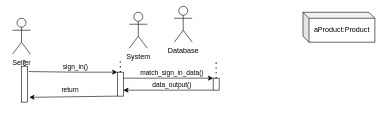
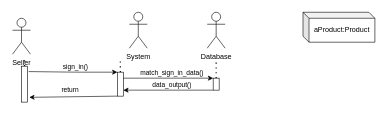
(183, 24) -> (216, 30)
